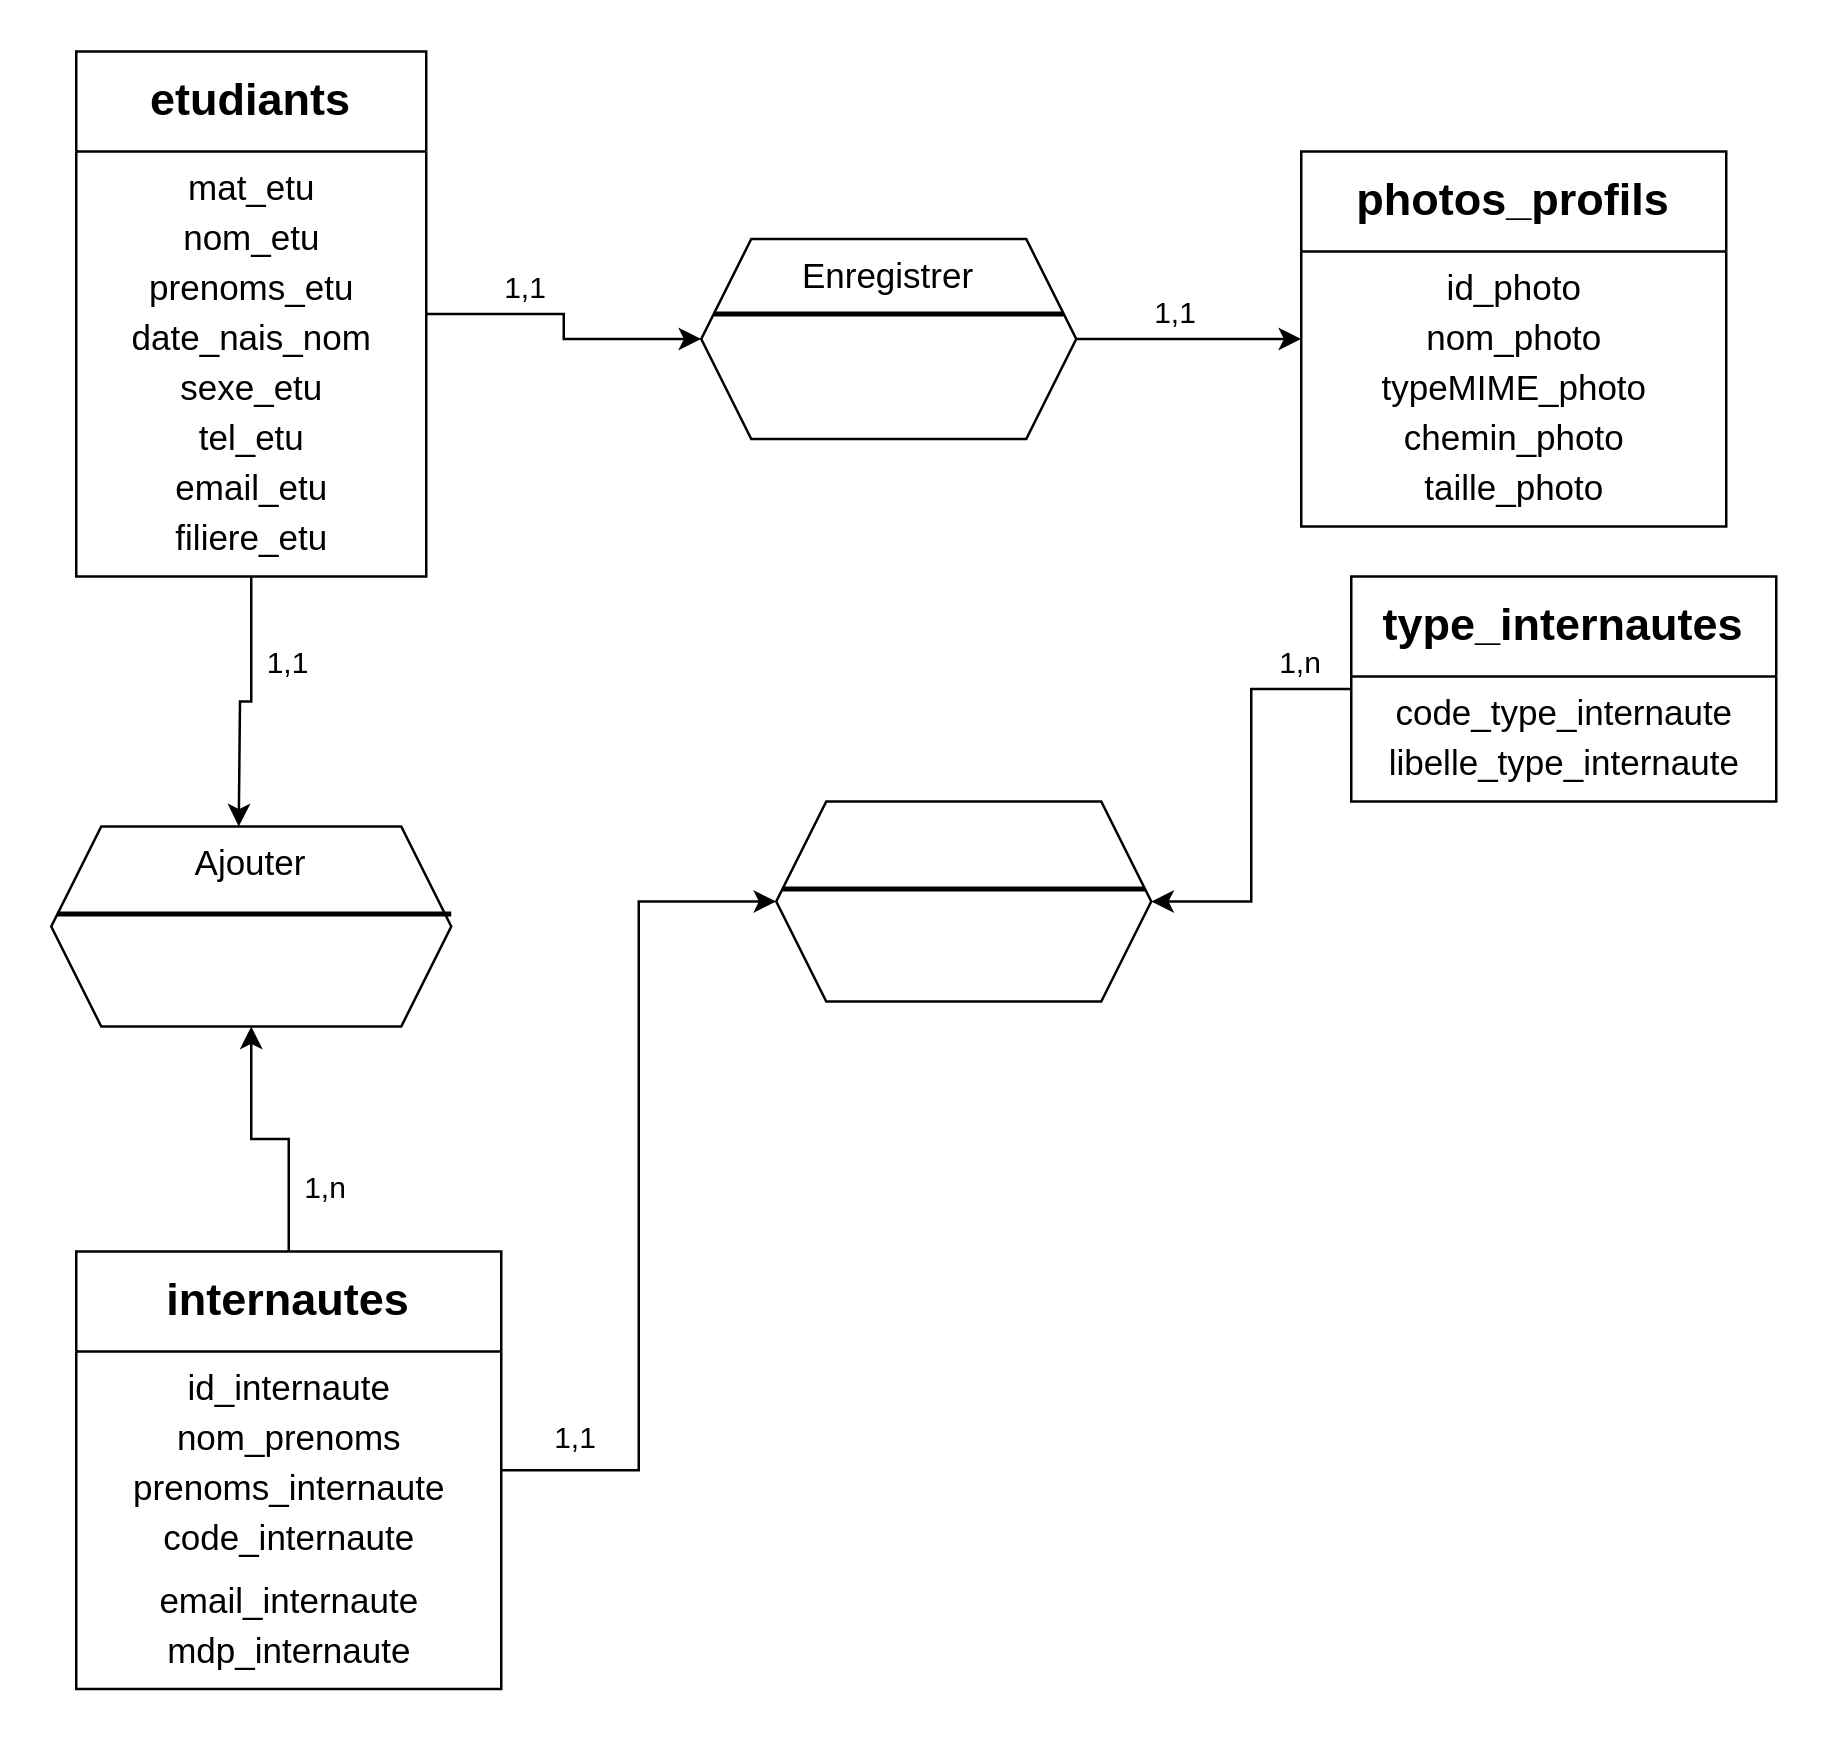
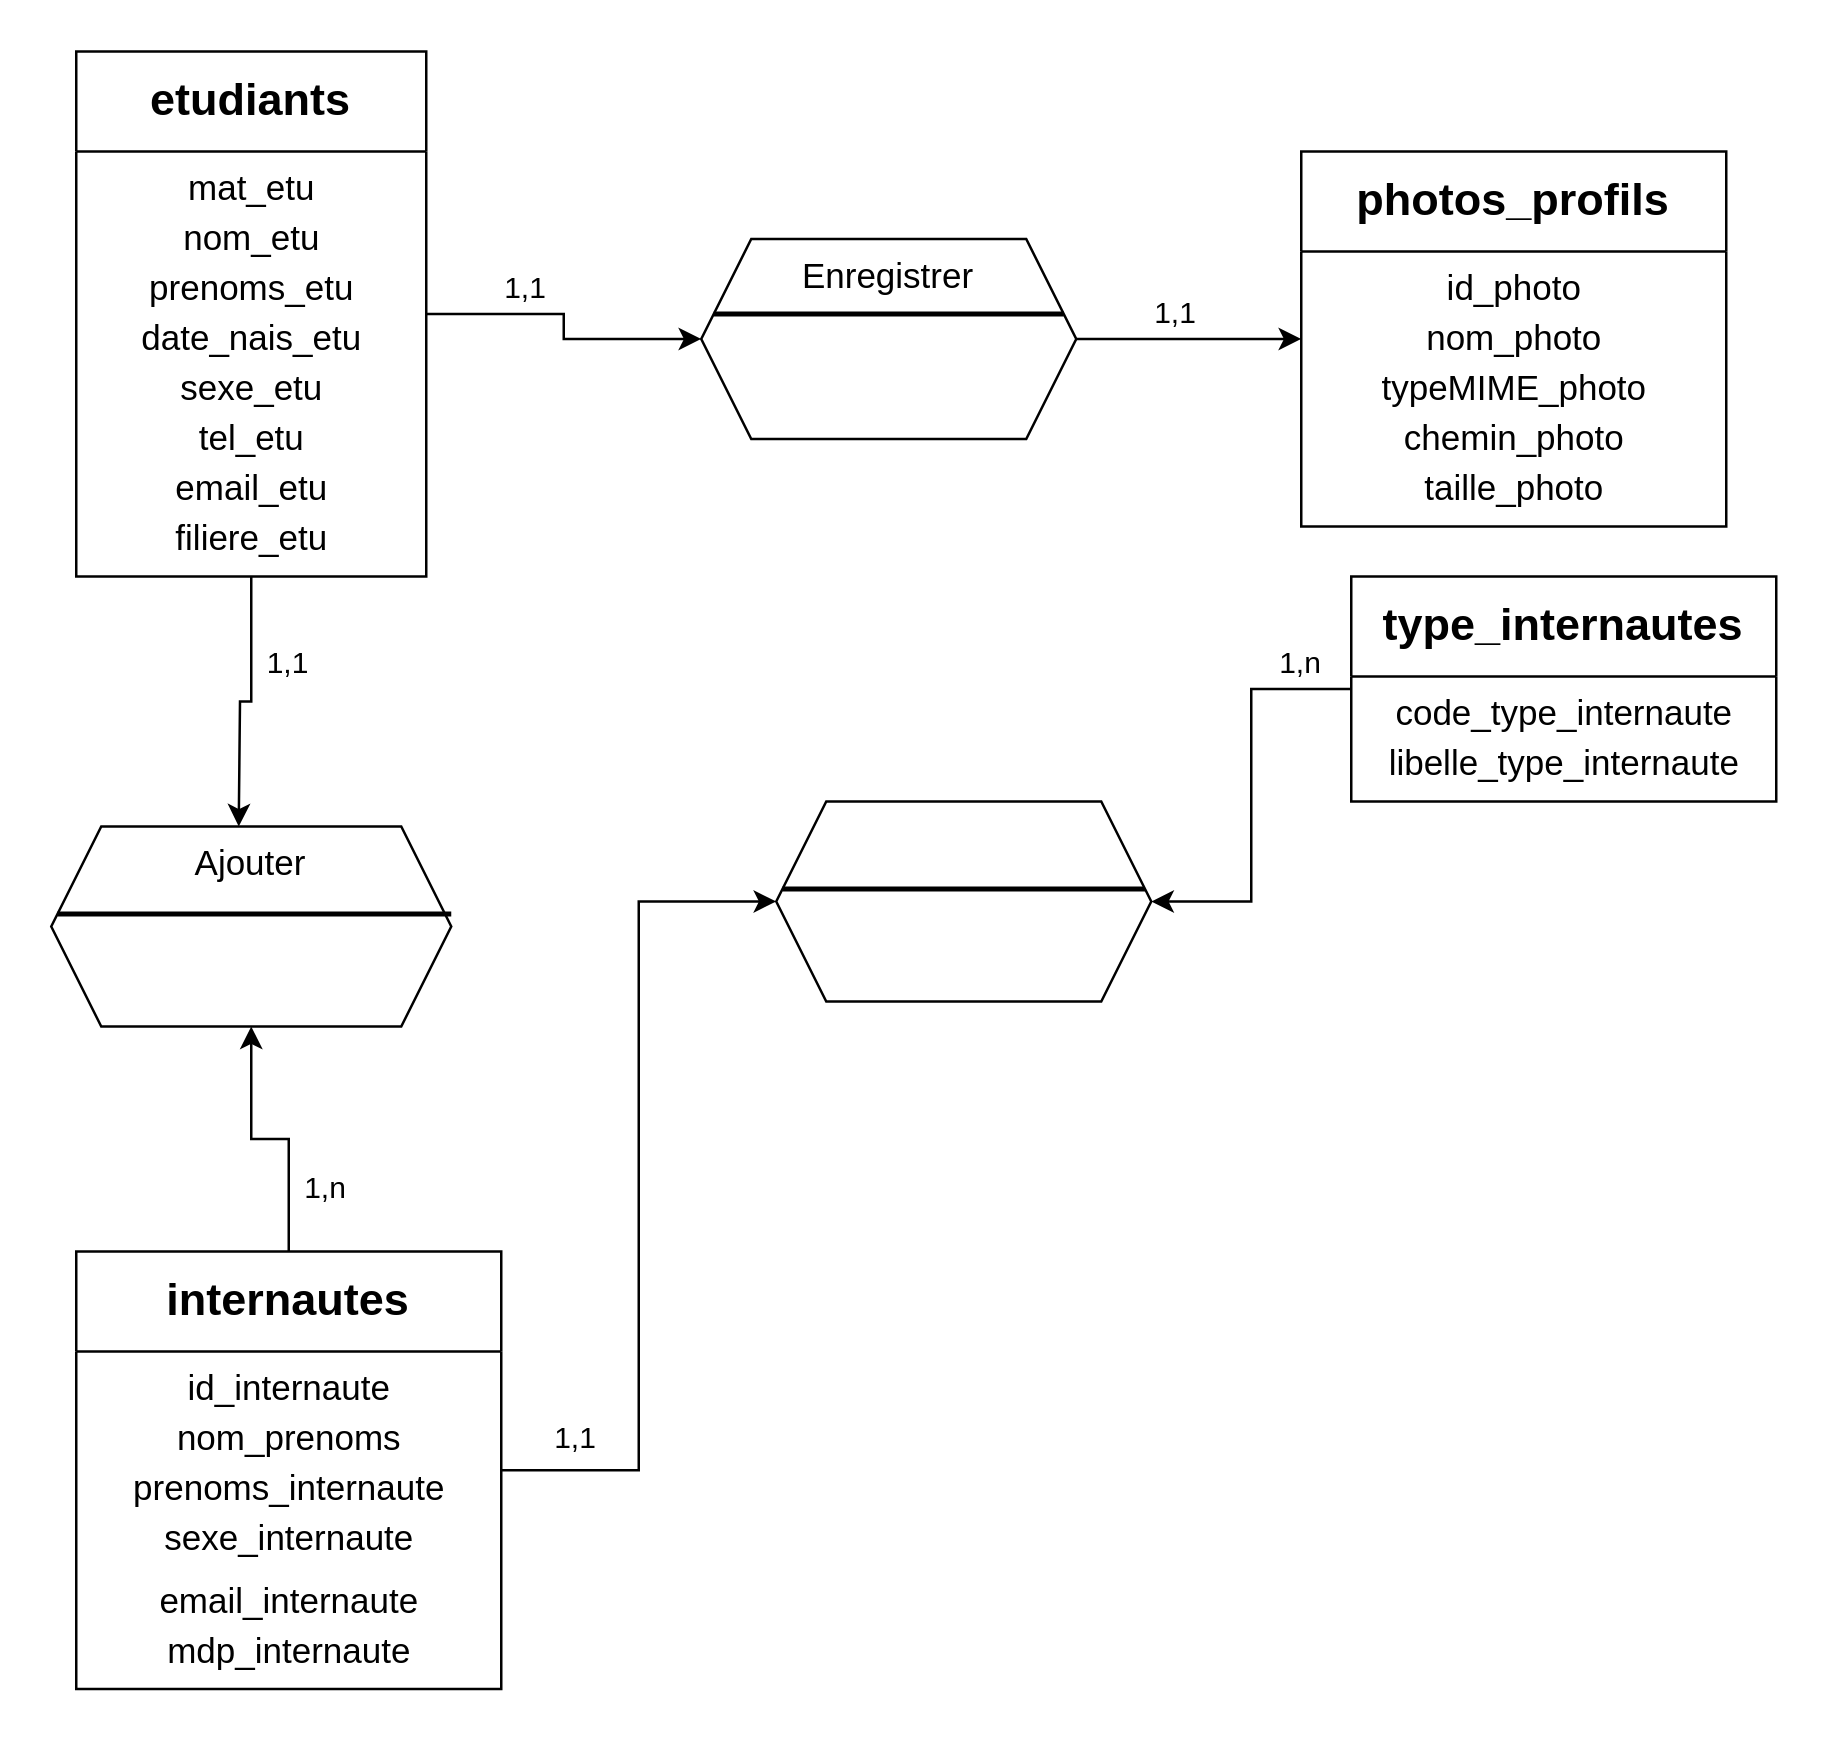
(253, 339) -> (253, 339)
(290, 1539) -> (290, 1539)
